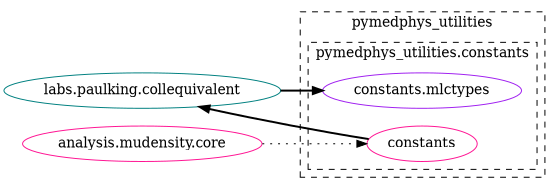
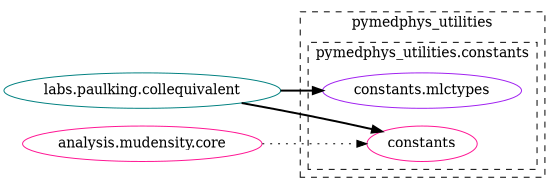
(289, 125) -> (317, 117)
